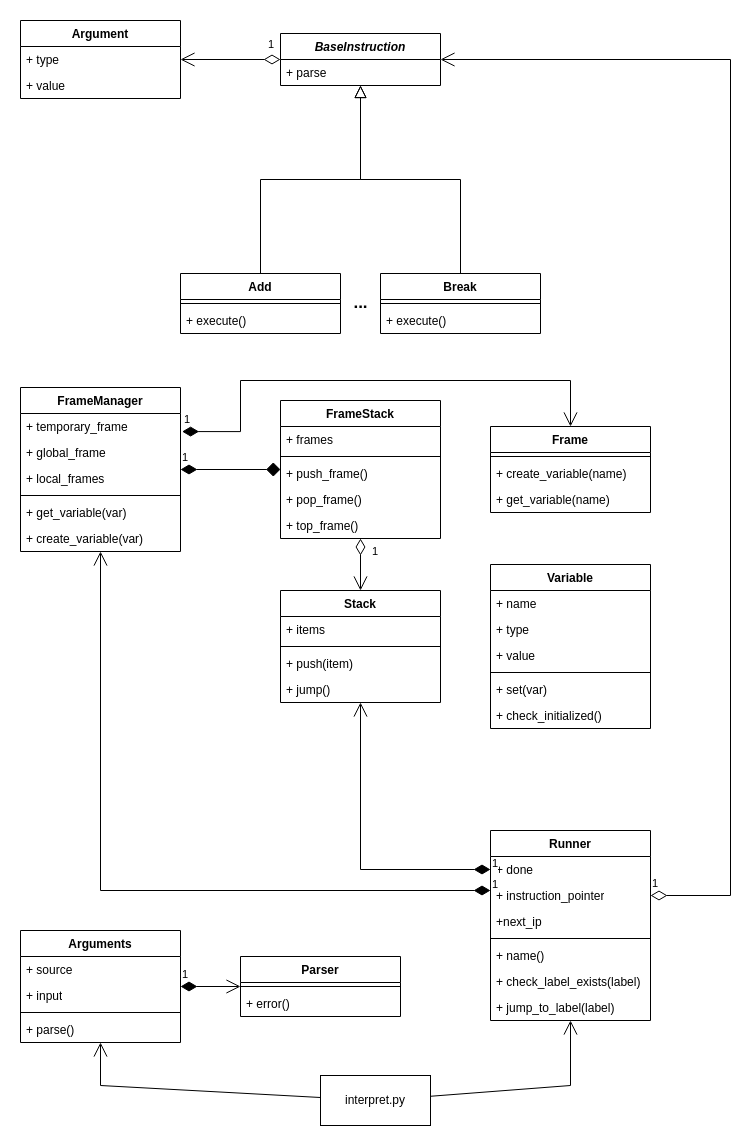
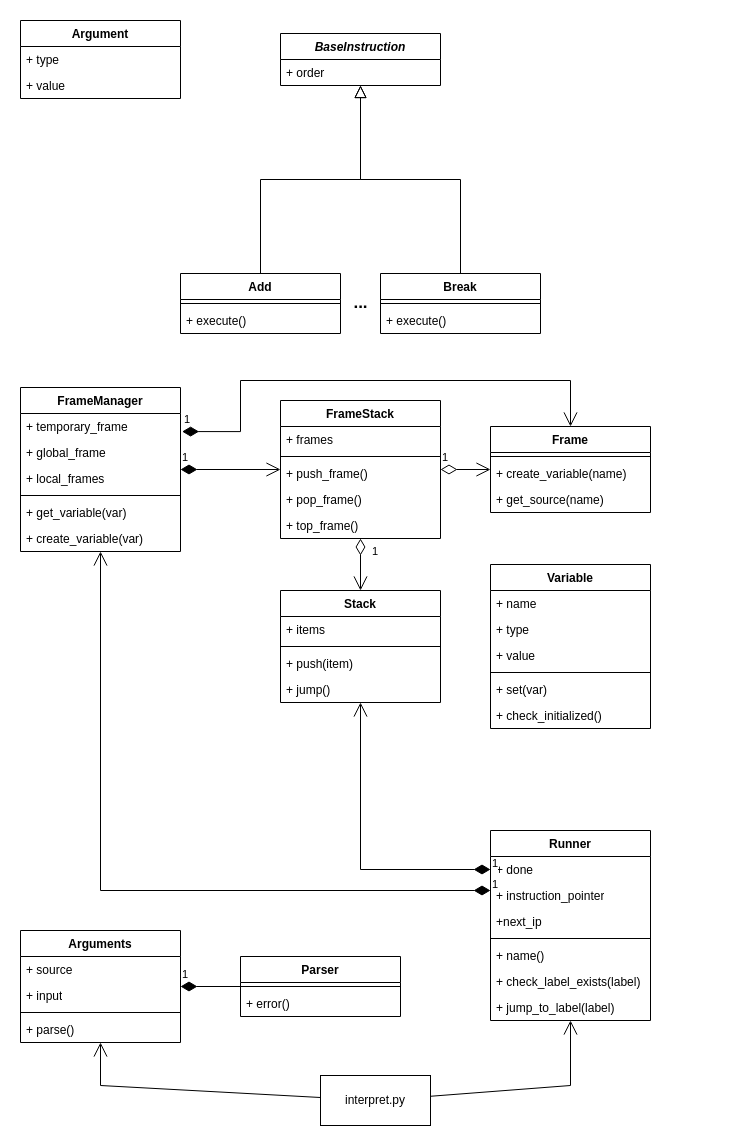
(224, 60) -> none
(308, 73) -> (308, 73)
(731, 367) -> none
(266, 470) -> (271, 470)
none -> (472, 470)
(559, 501) -> (555, 501)
(235, 987) -> (235, 987)
